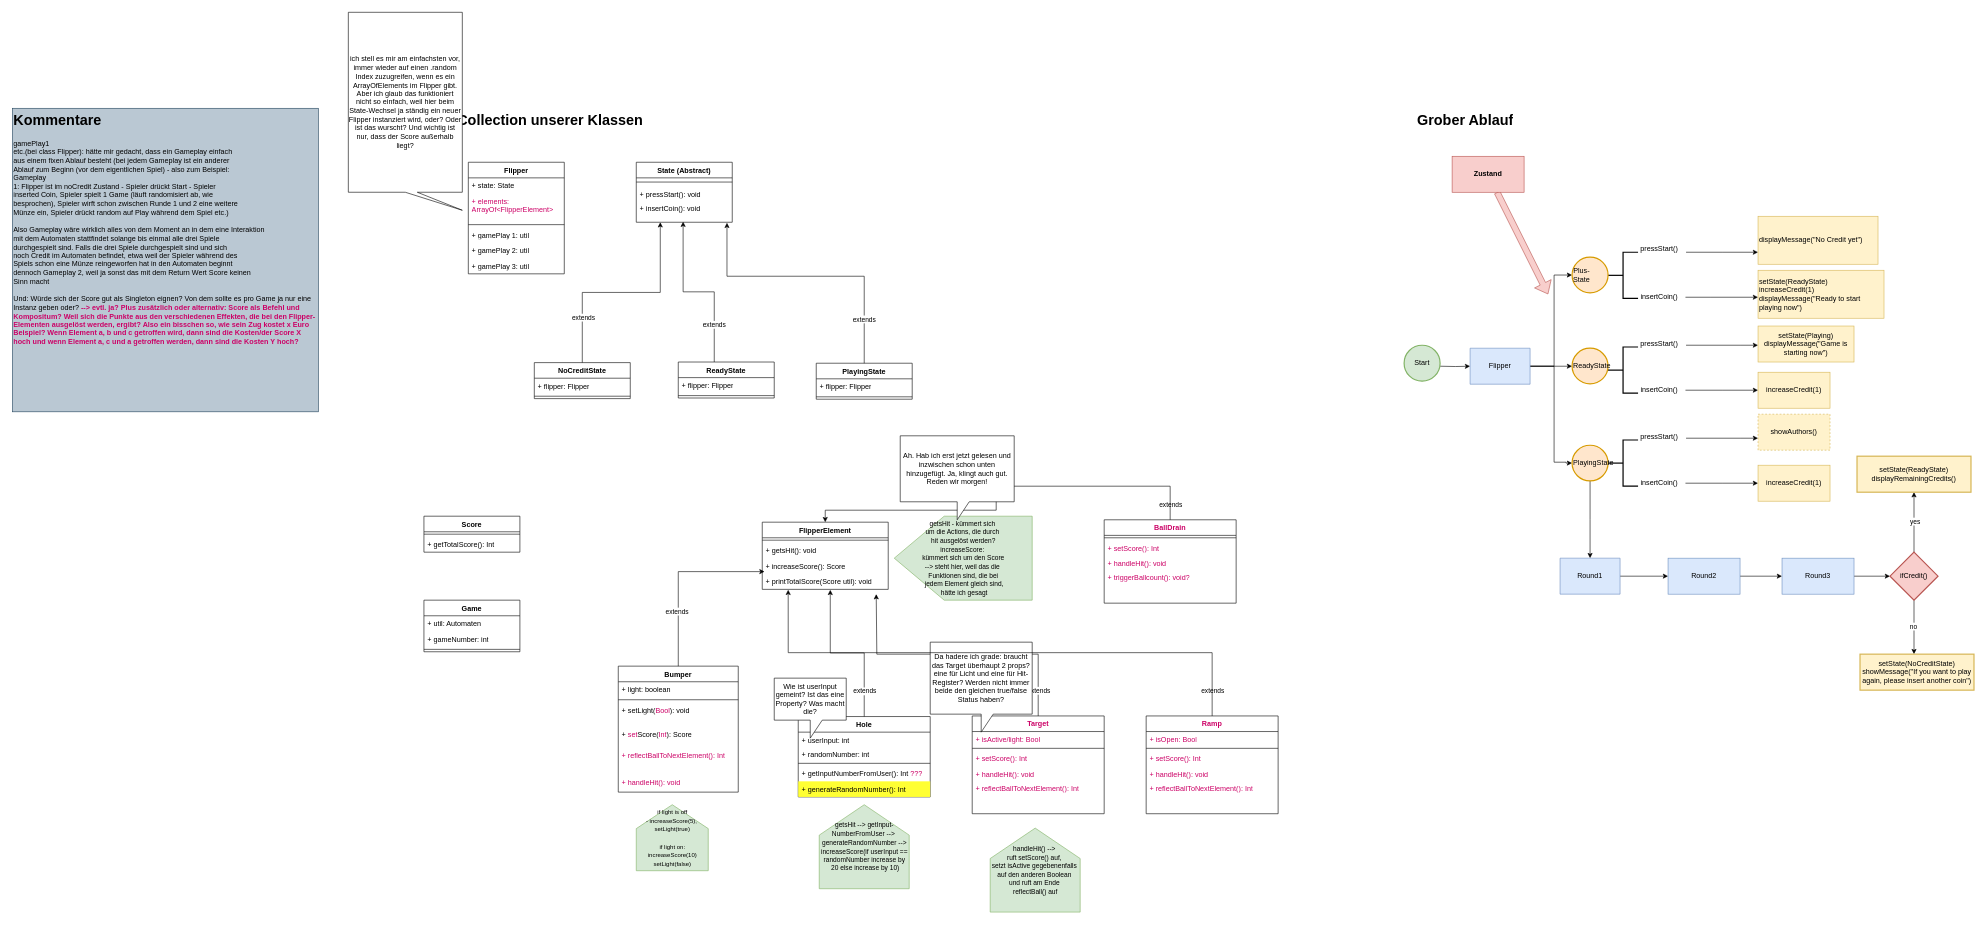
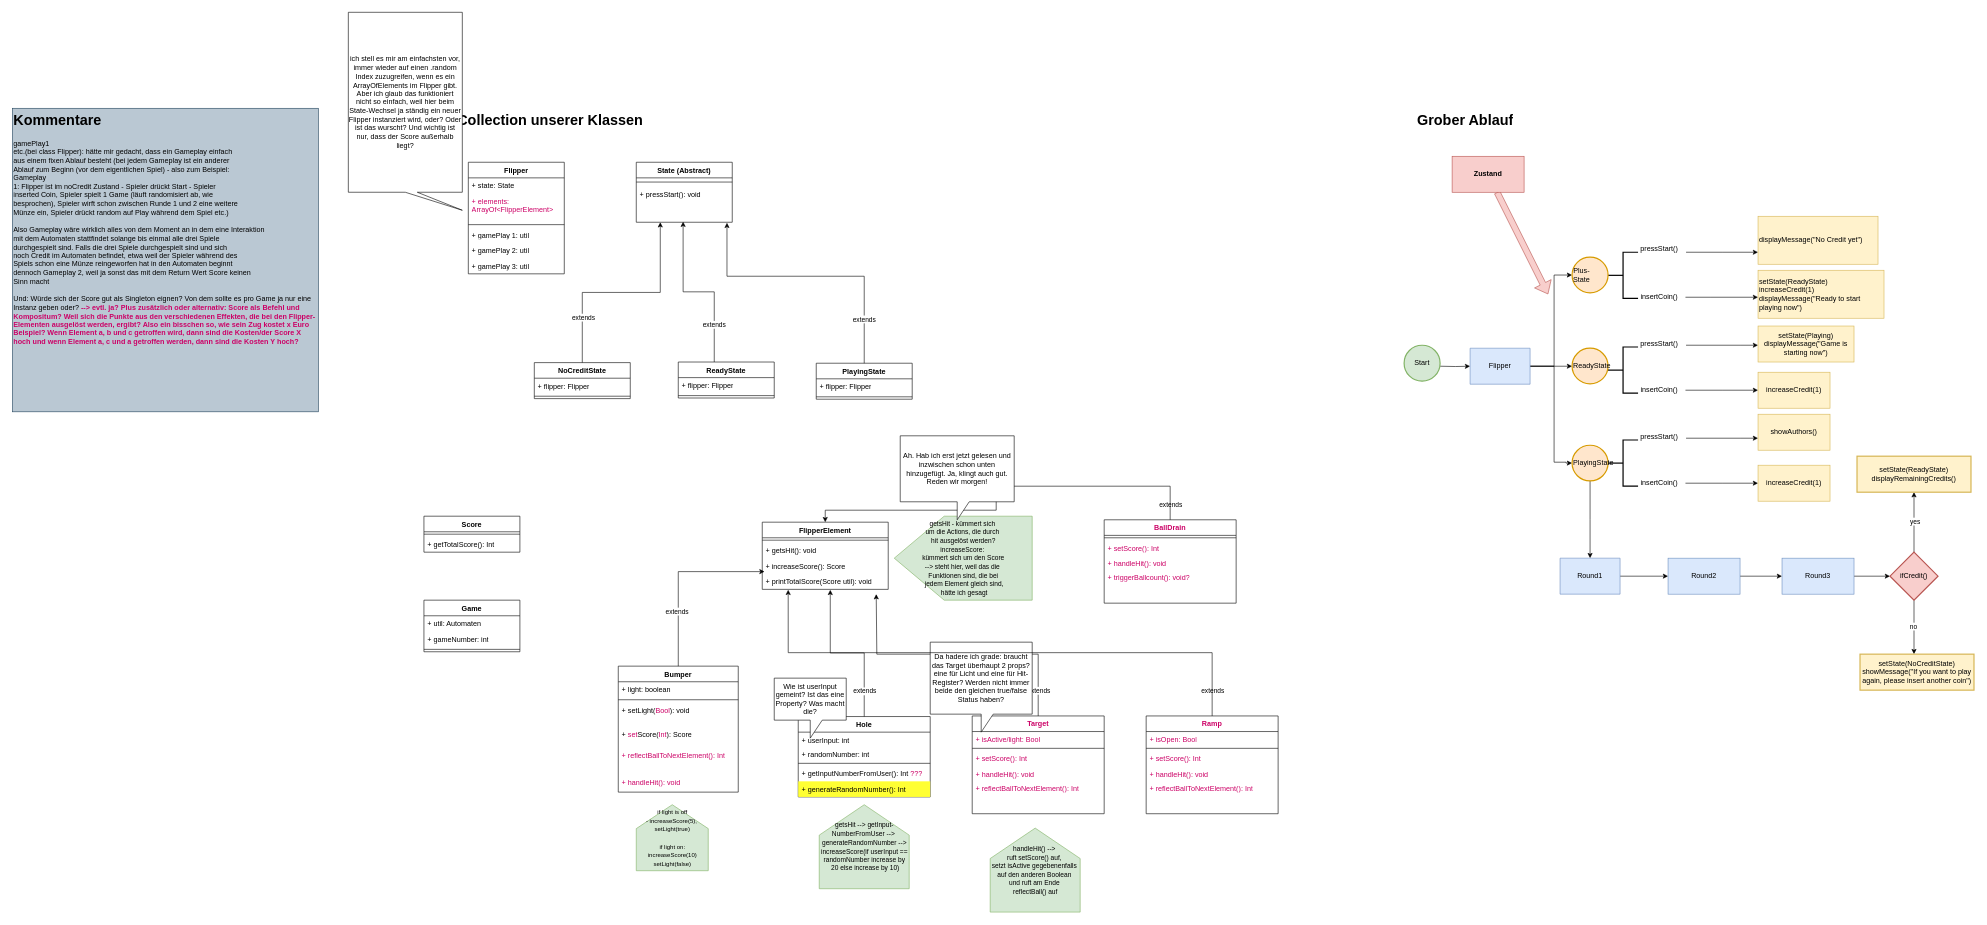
(675, 209) -> none
(1794, 432) -> (1794, 432)
